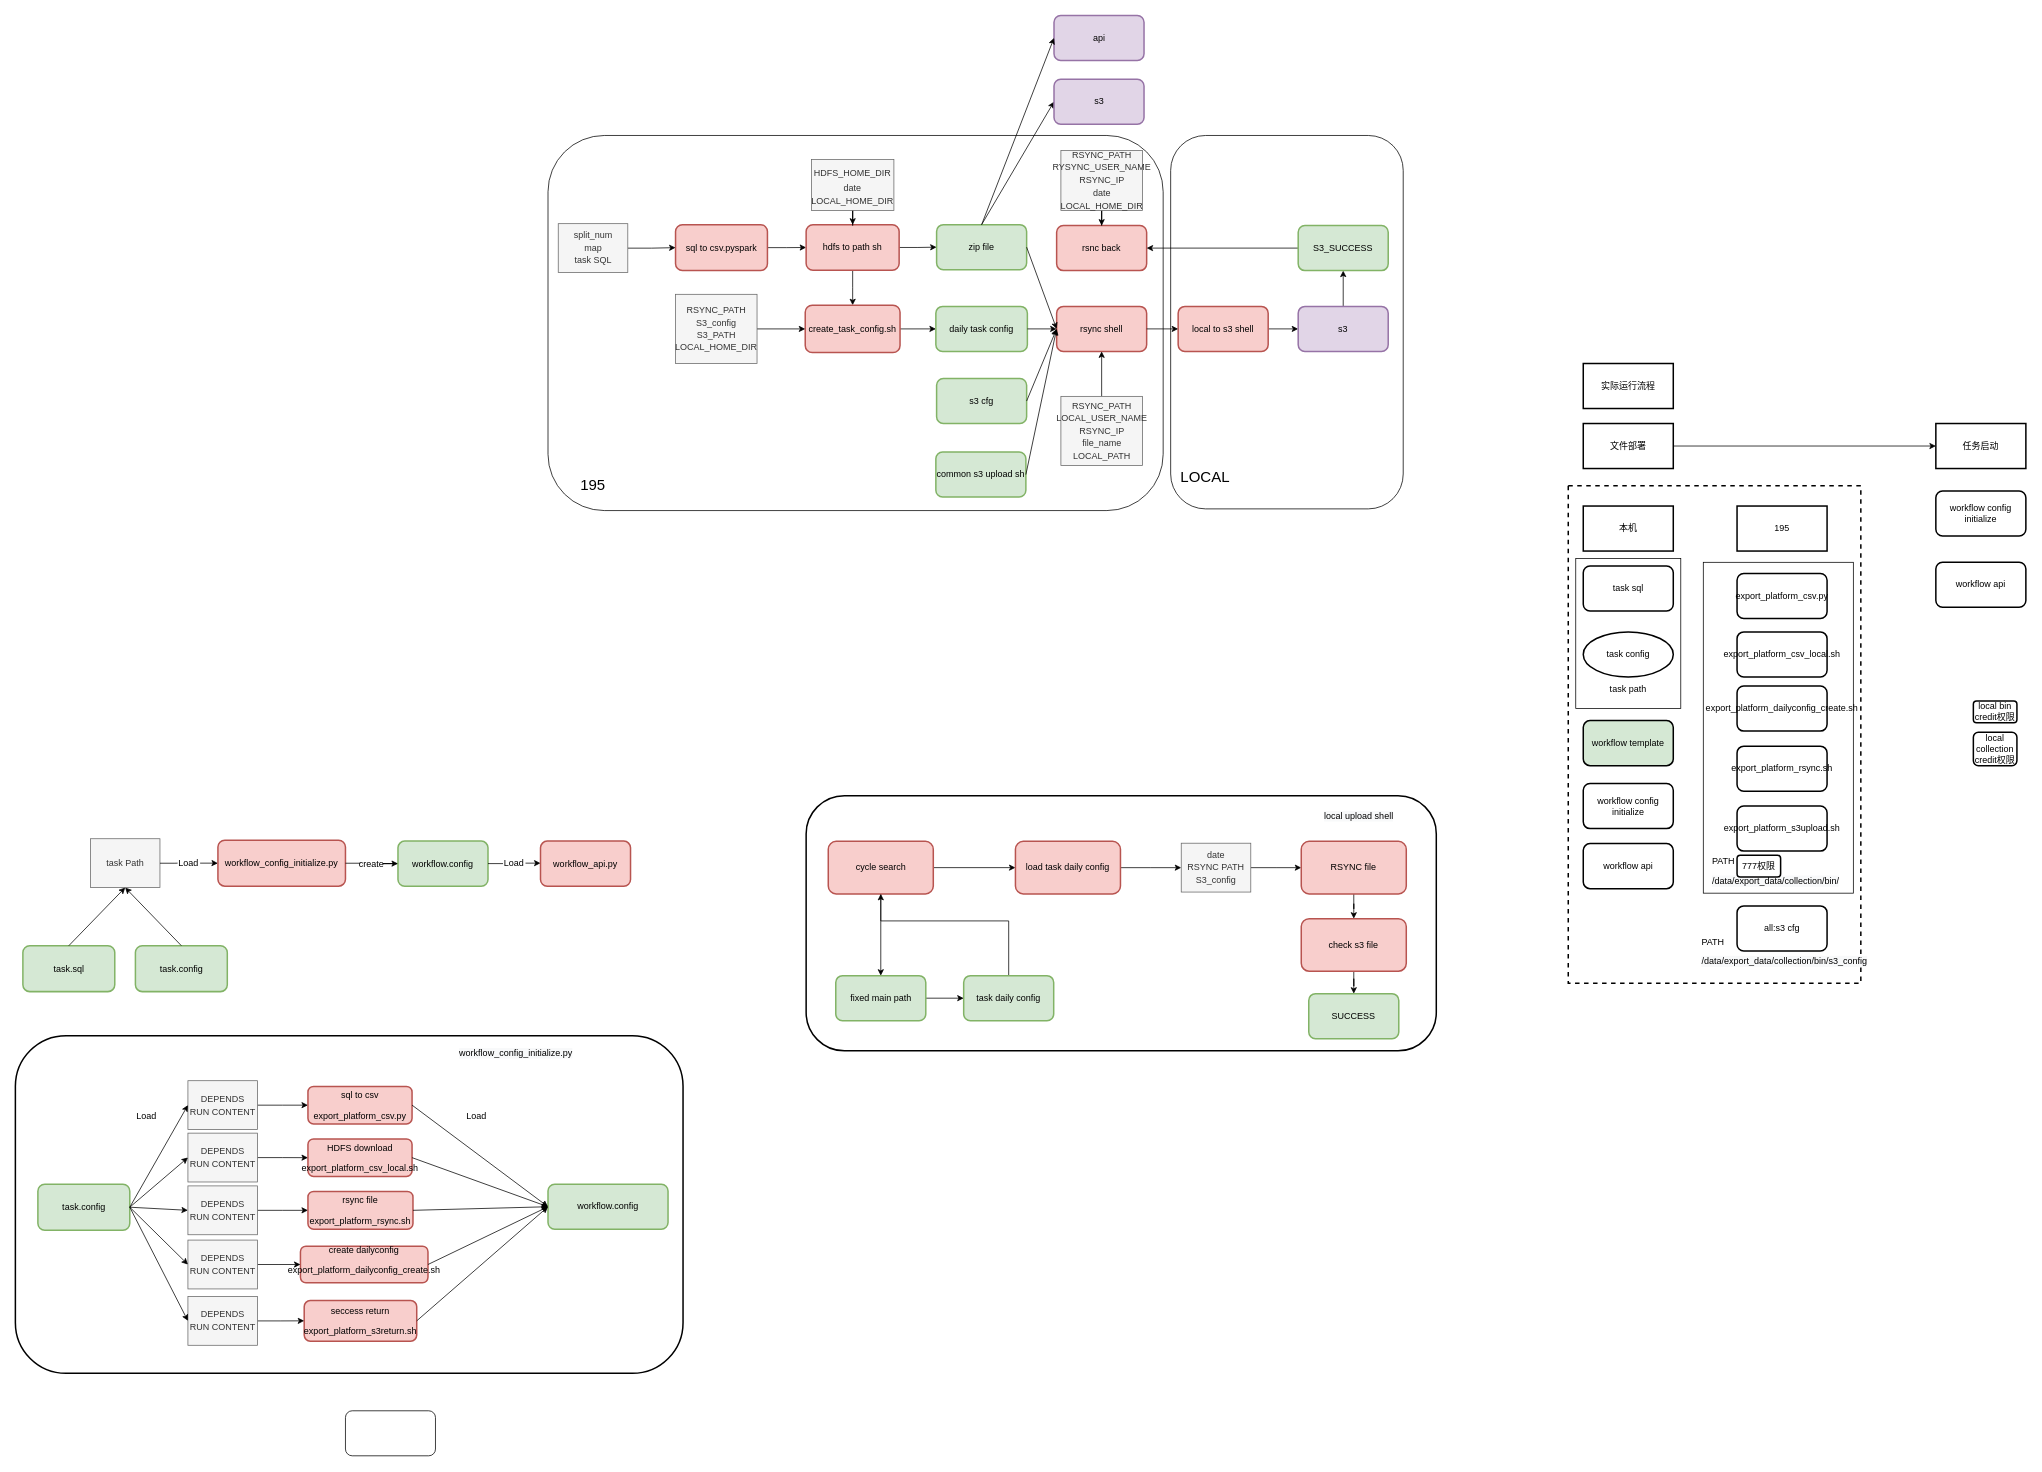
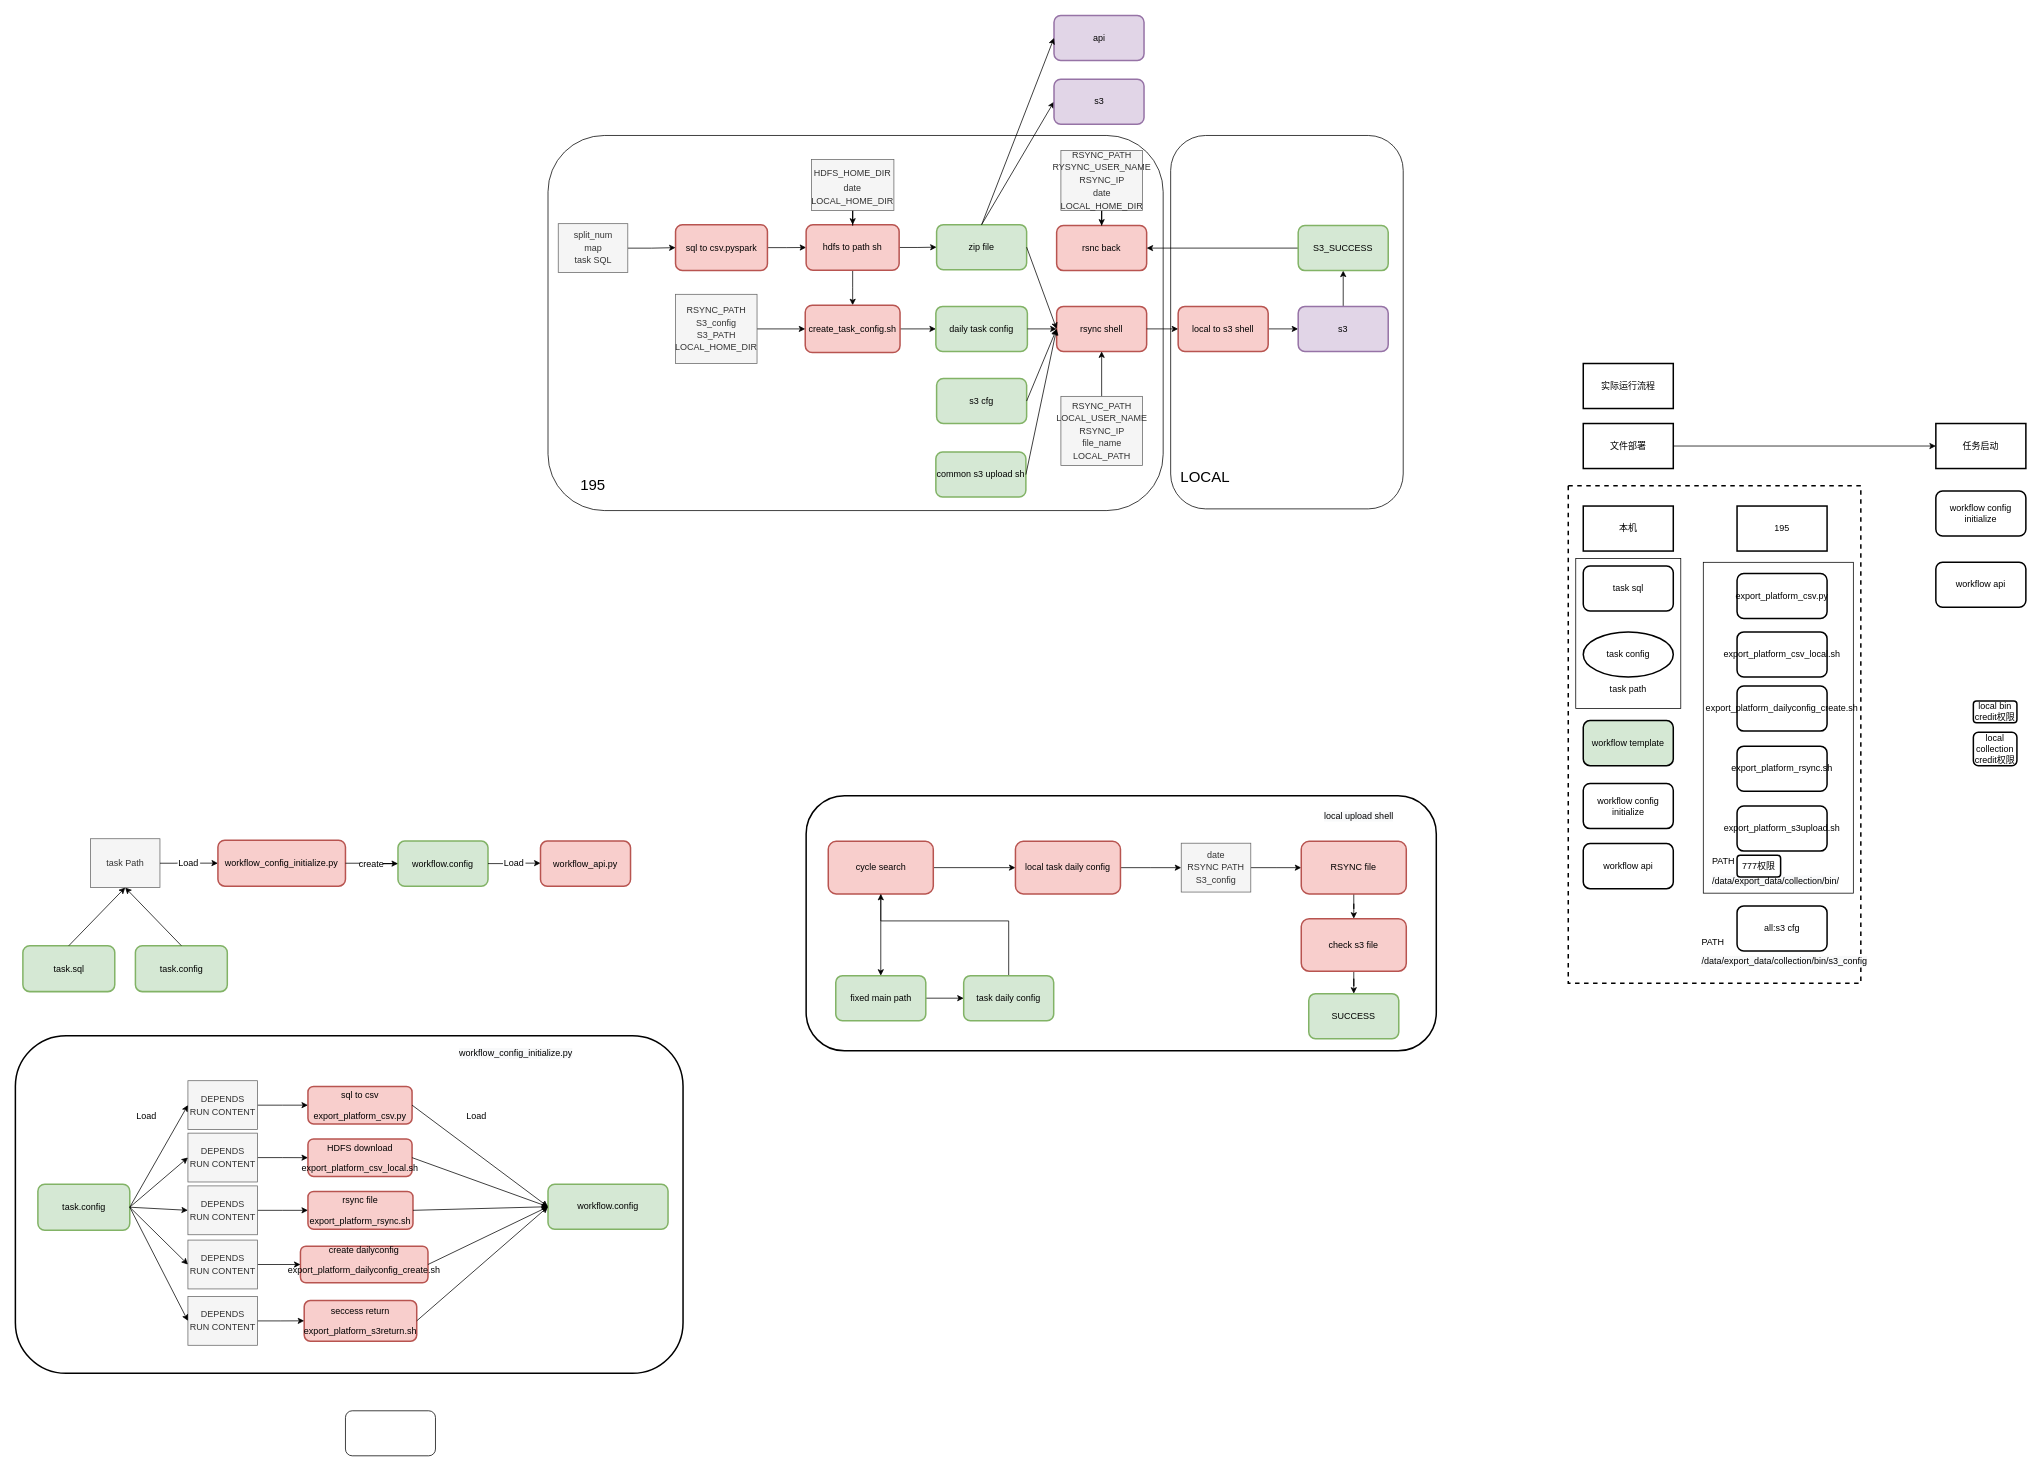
(1068, 867) -> (1068, 867)
